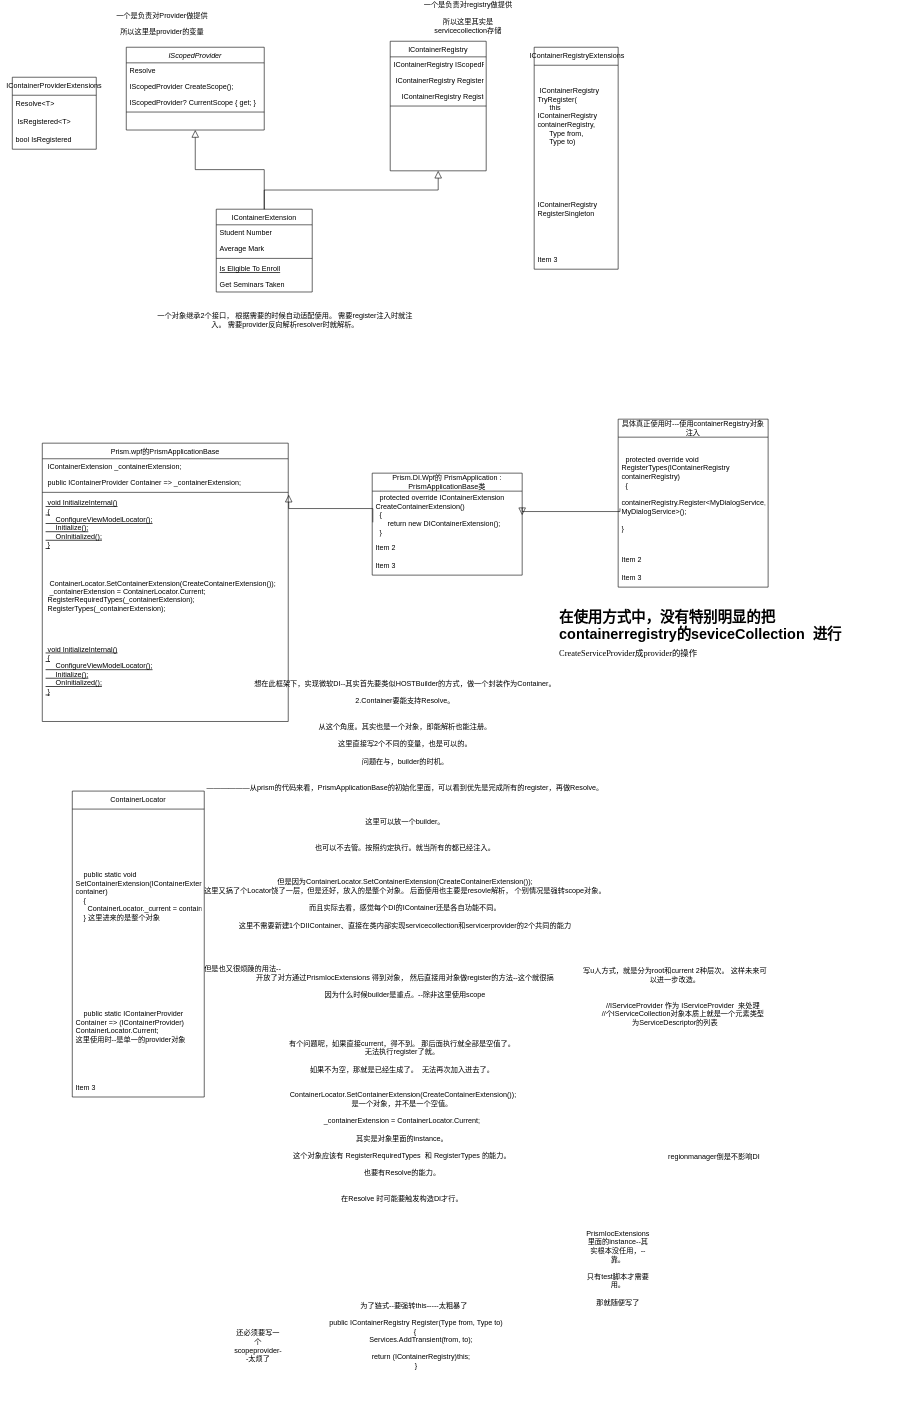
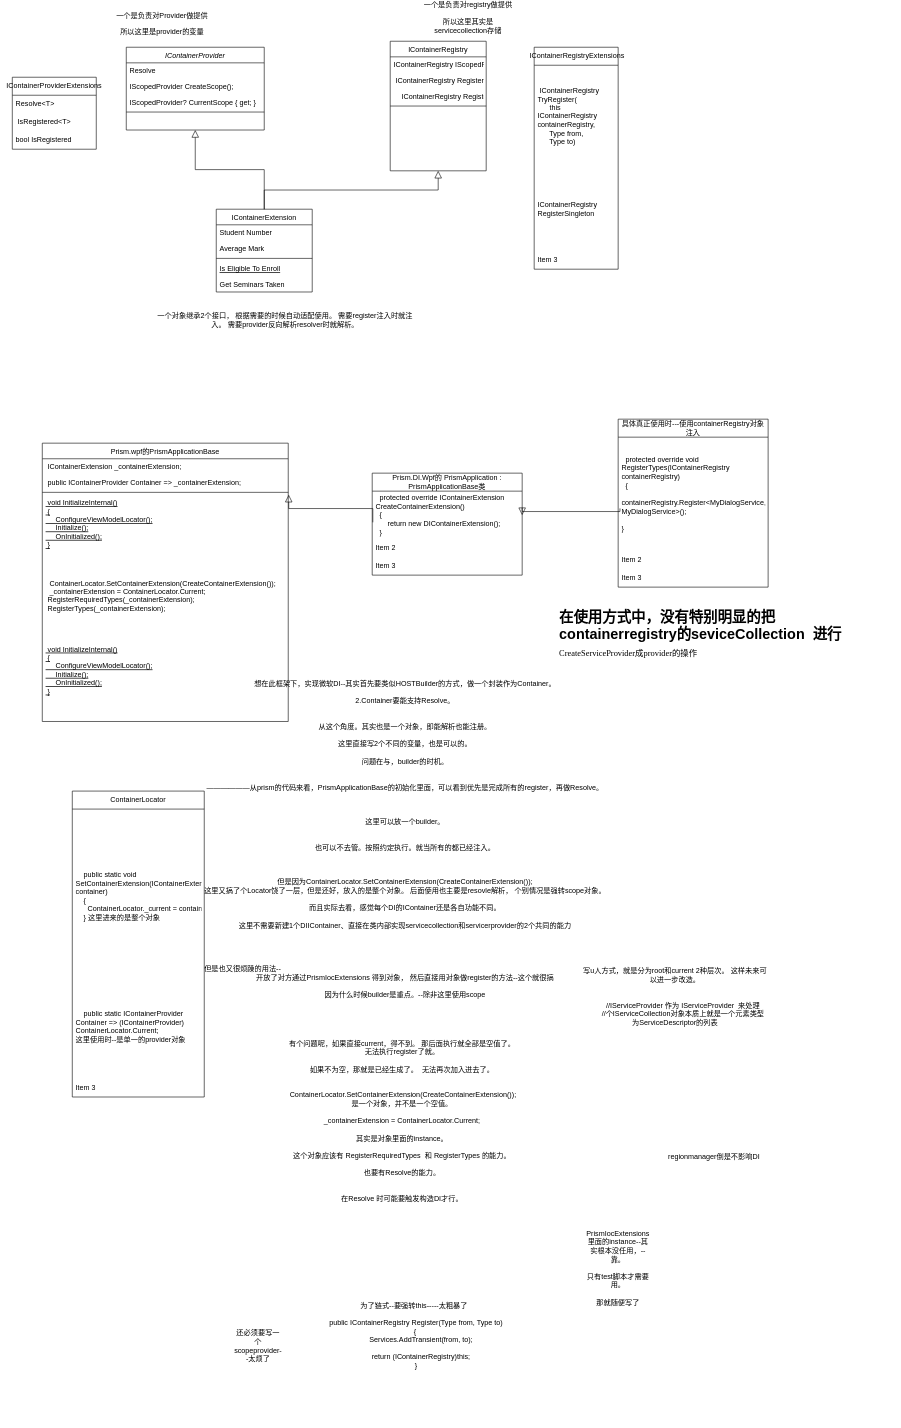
(195, 55) -> (195, 55)
